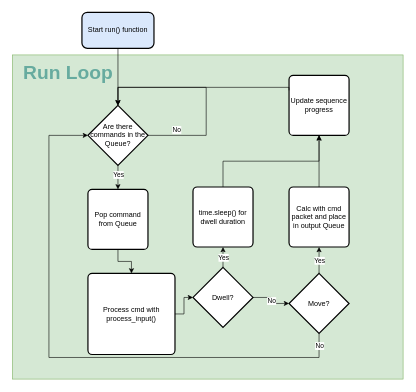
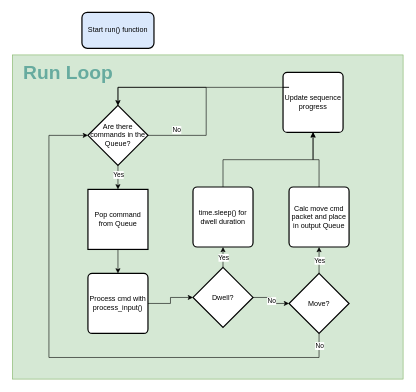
(118, 66) -> none
(319, 105) -> (313, 102)
(319, 217) -> (319, 217)
(118, 219) -> (118, 219)
(131, 314) -> (118, 303)
